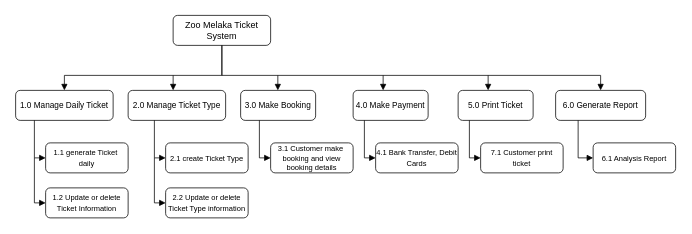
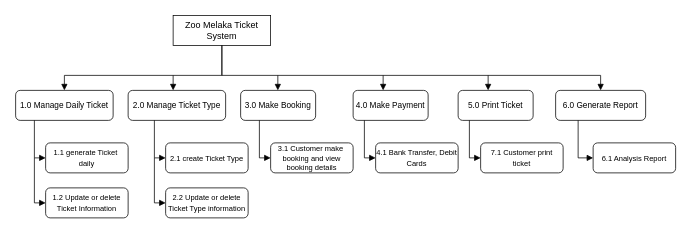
(222, 30) -> (222, 30)
